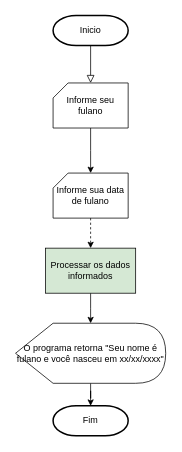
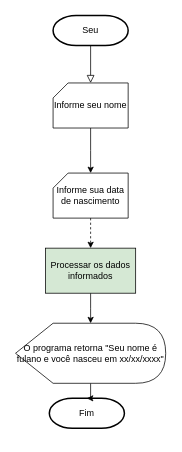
(90, 30) -> (90, 30)
(90, 105) -> (90, 105)
(90, 195) -> (90, 195)
(90, 420) -> (87, 413)
